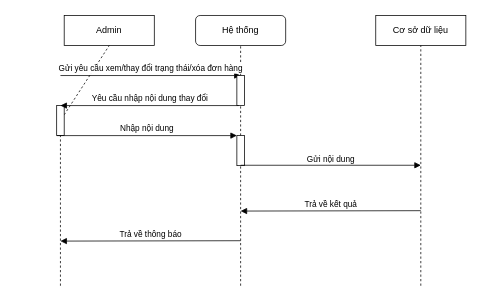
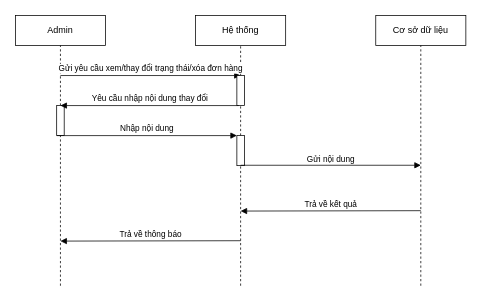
(109, 30) -> (60, 30)
(240, 30) -> (240, 30)
